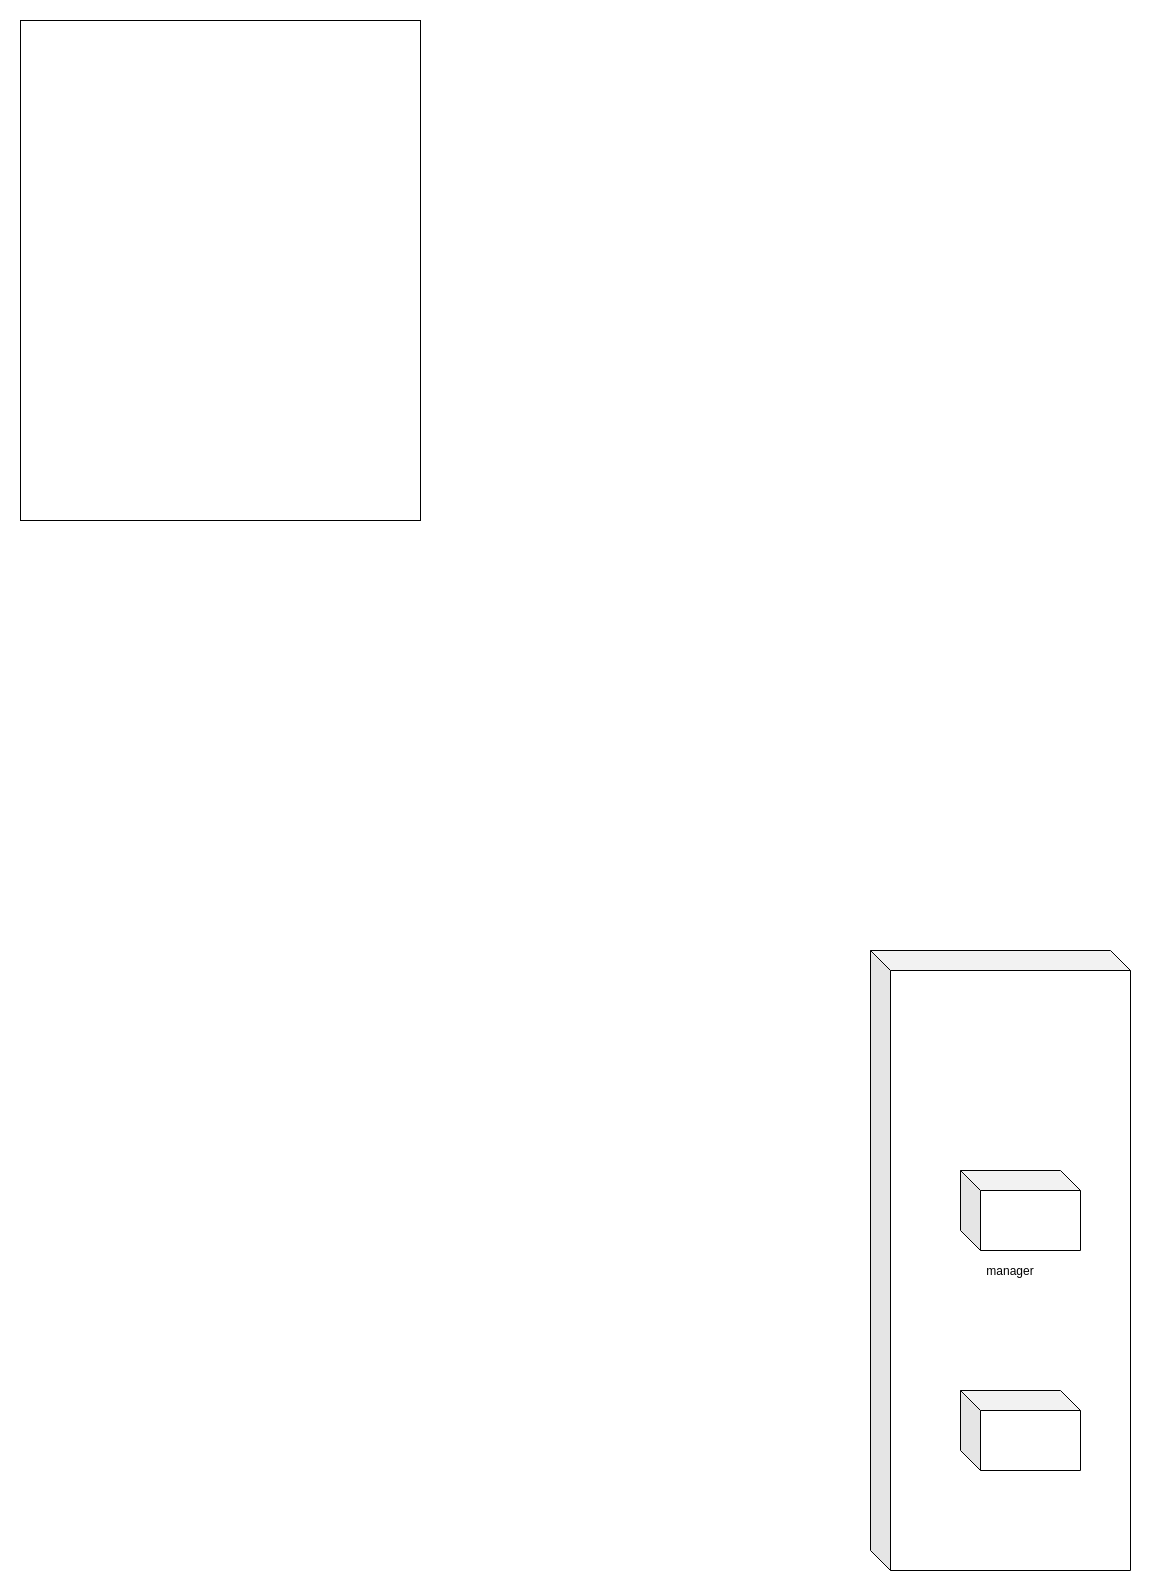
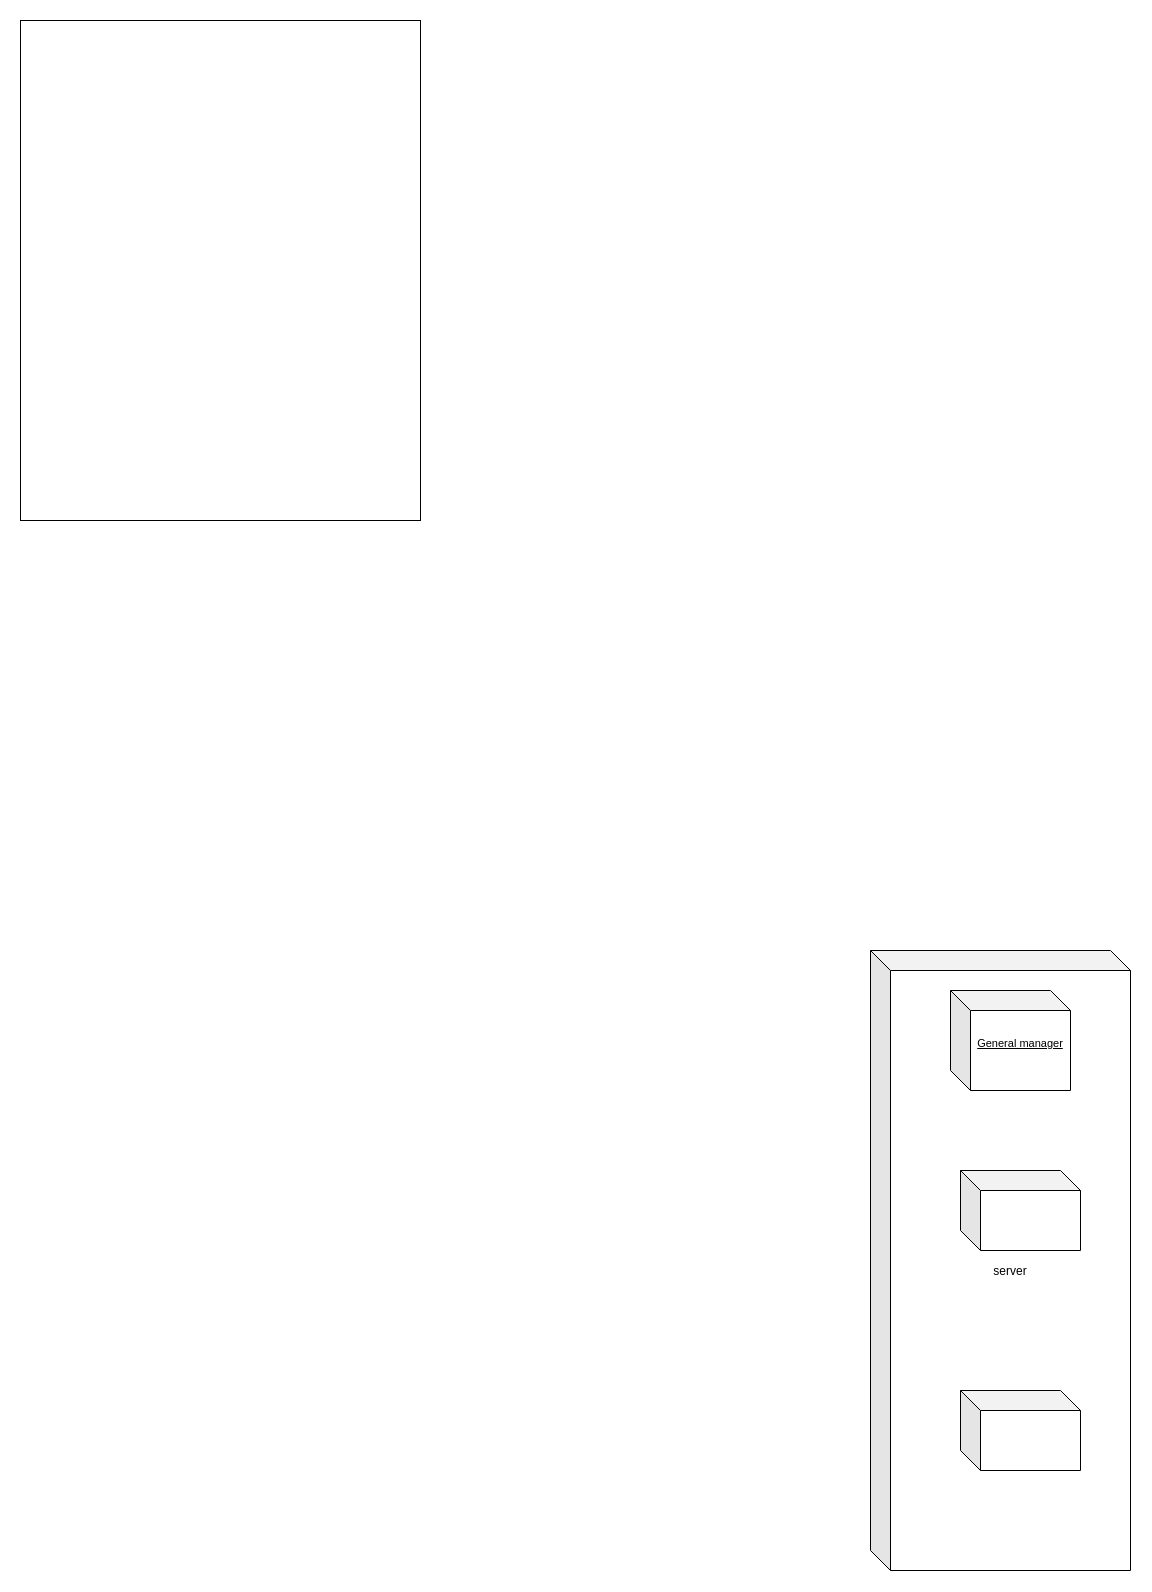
none -> (1011, 1041)
(1011, 1272) -> (1011, 1272)
